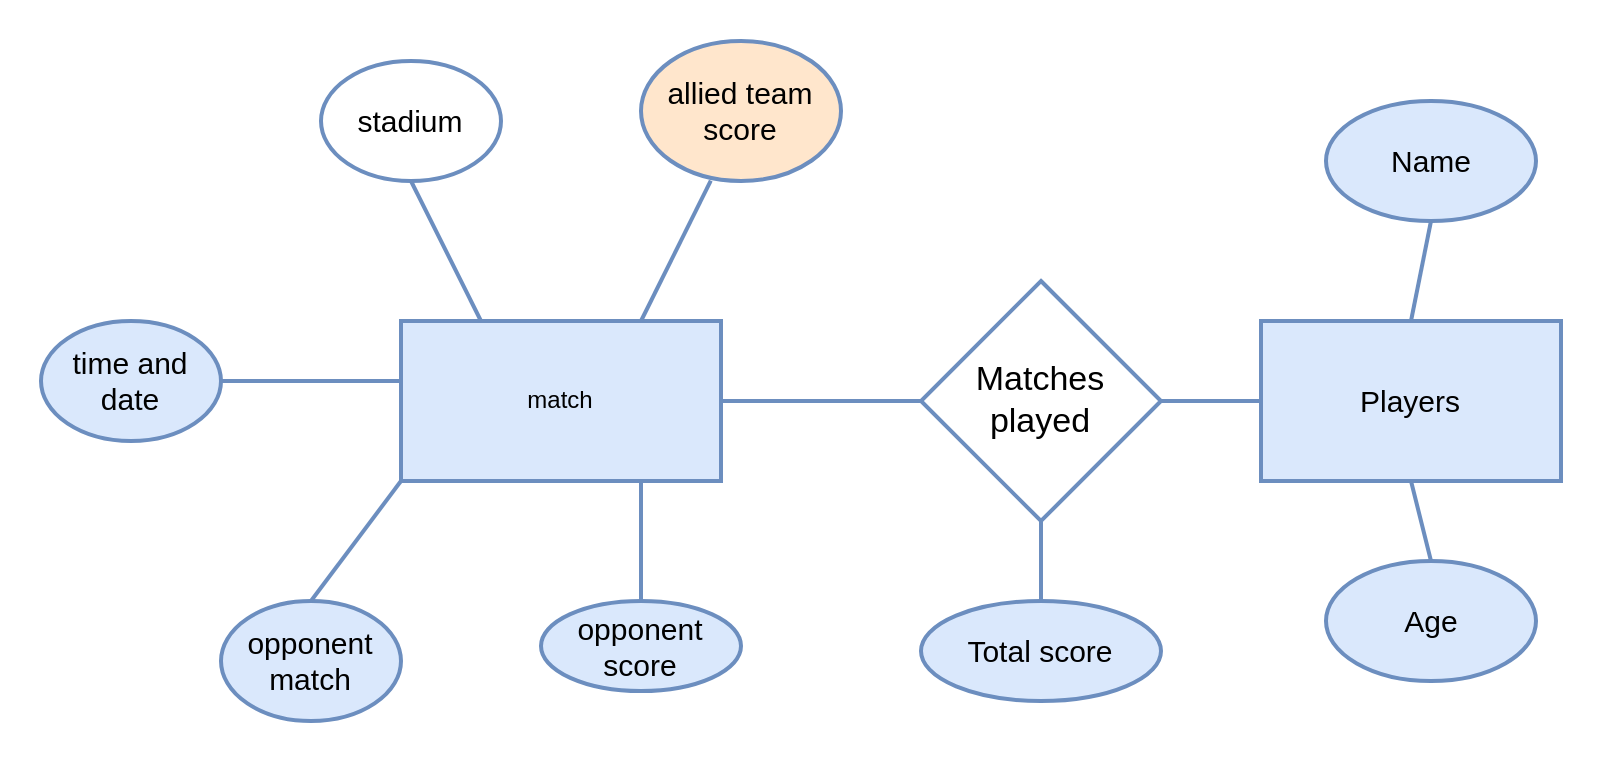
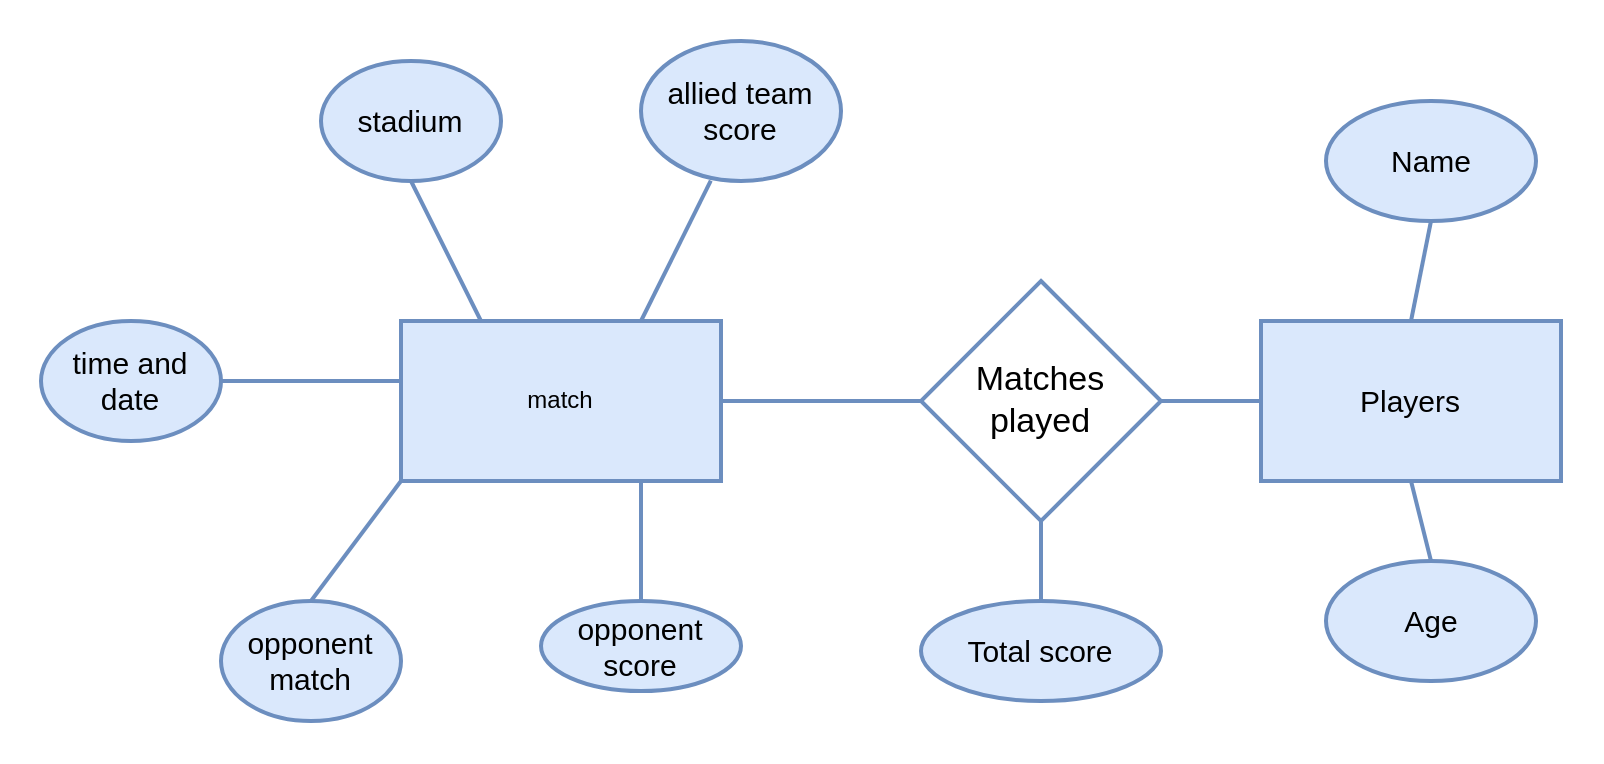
(741, 111) -> (741, 111)
(411, 121) -> (411, 121)
